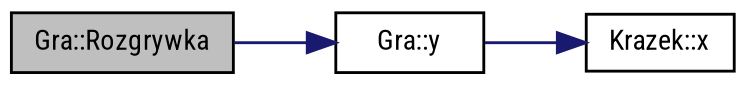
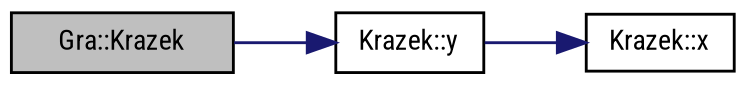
(122, 43) -> (122, 43)
(410, 43) -> (410, 43)
